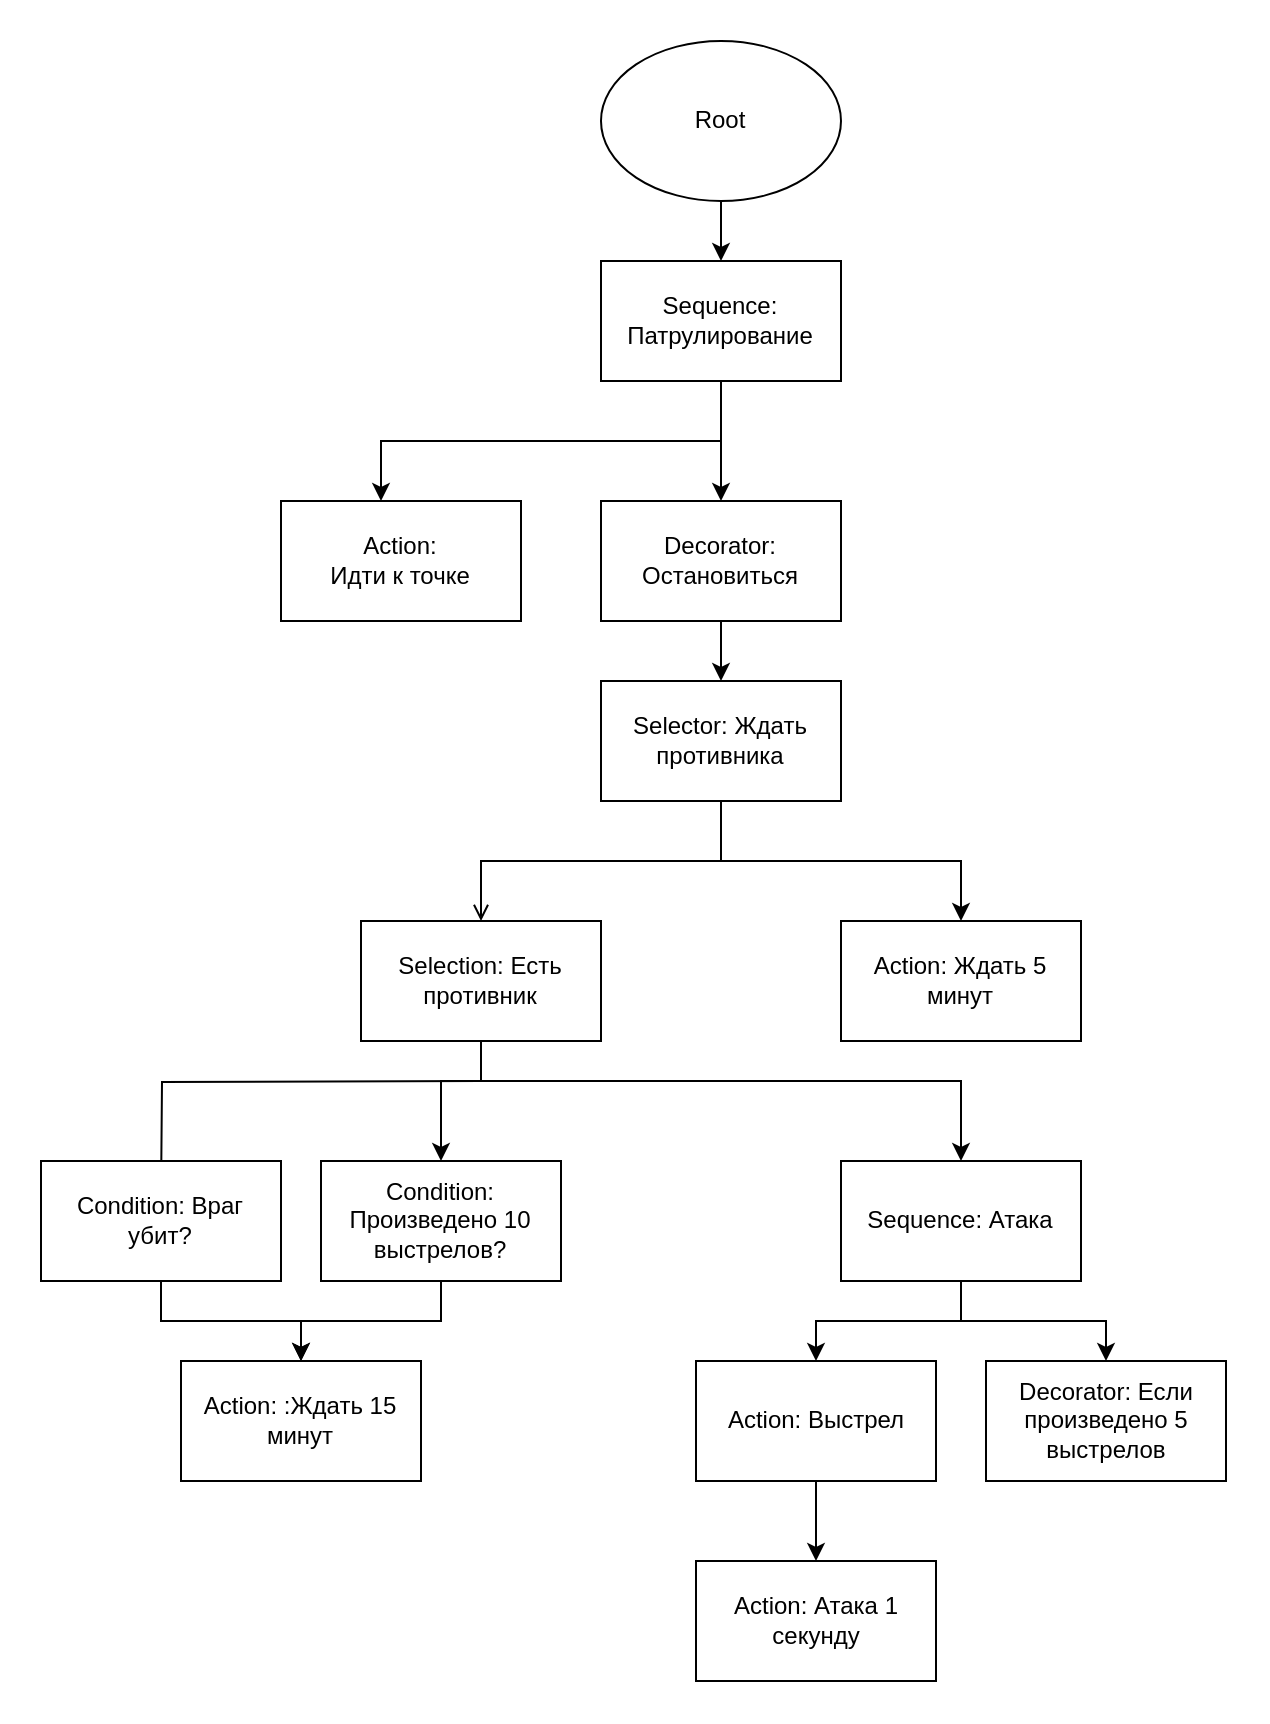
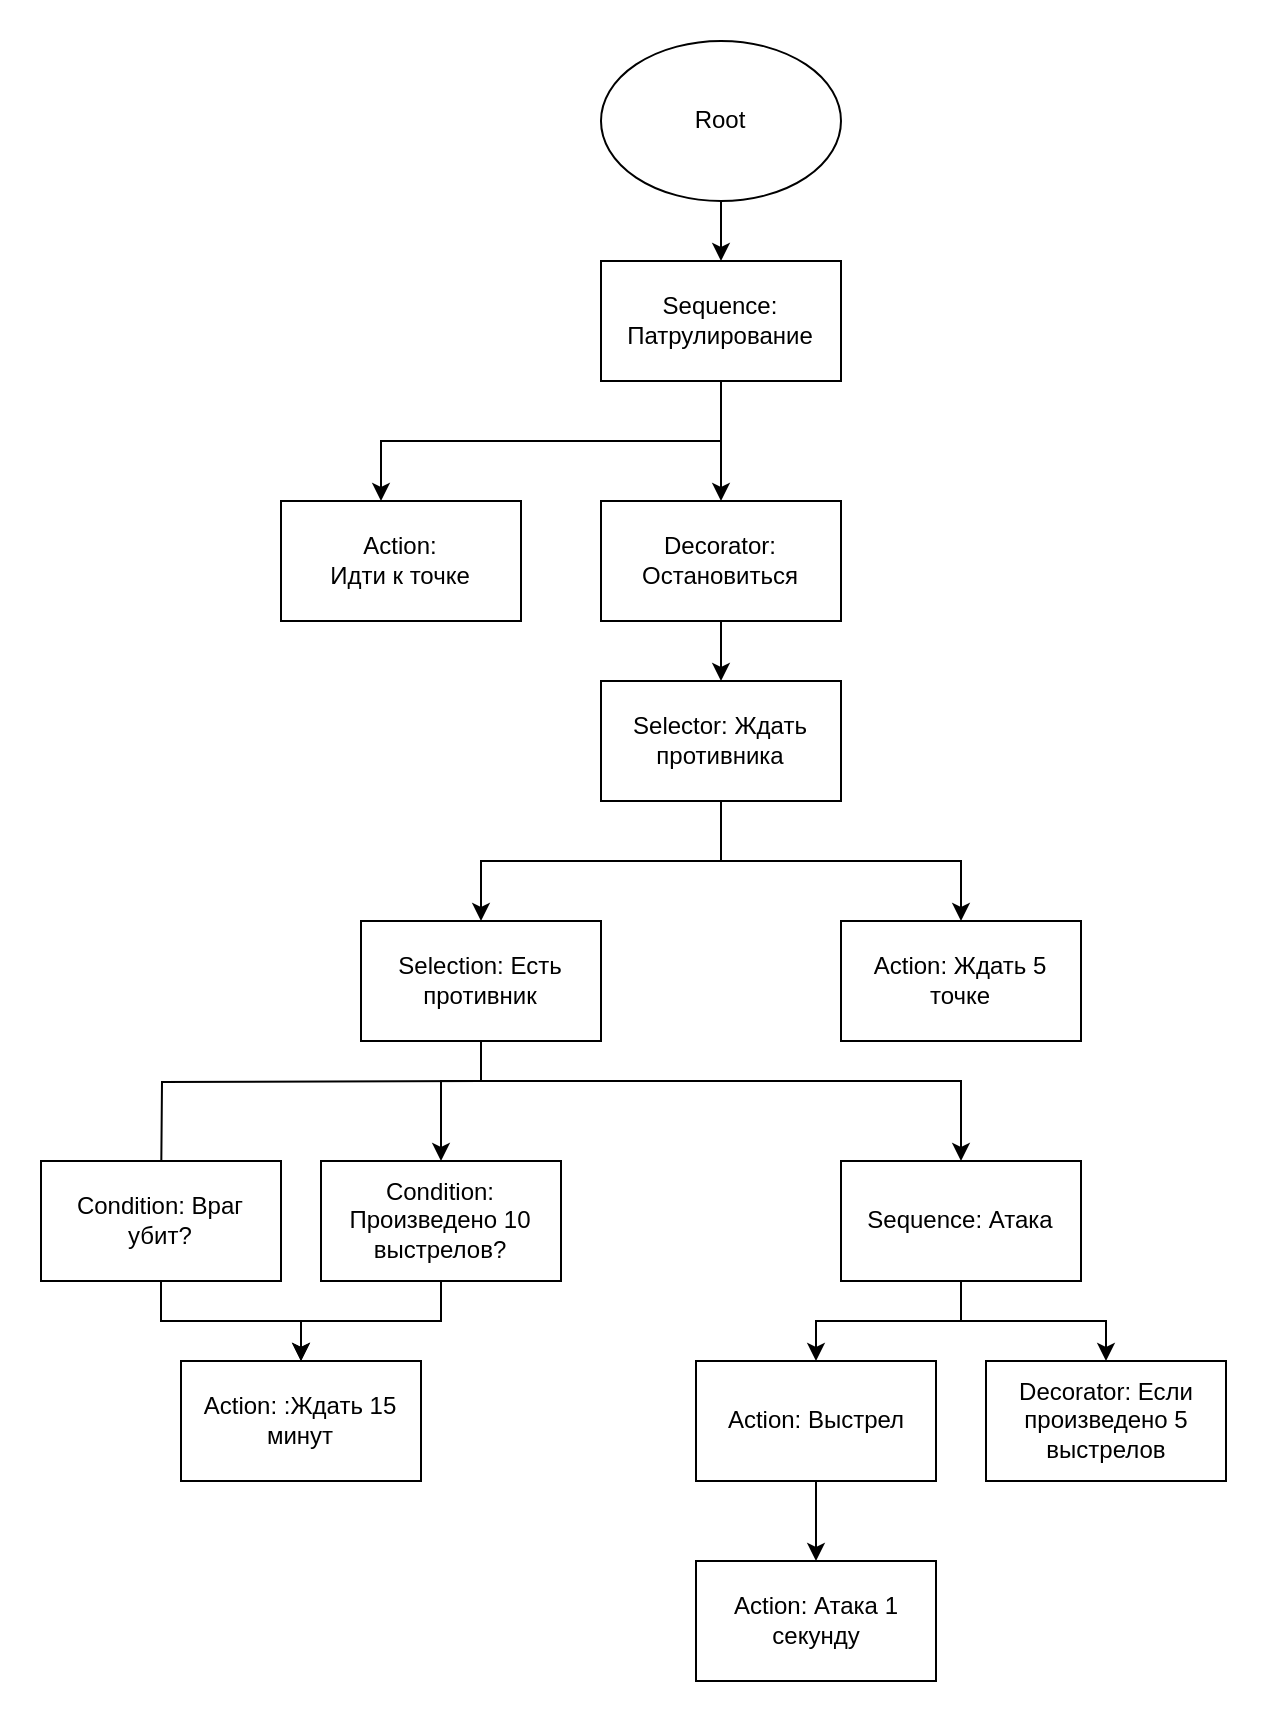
(481, 908) -> (481, 906)
(961, 981) -> (961, 981)
